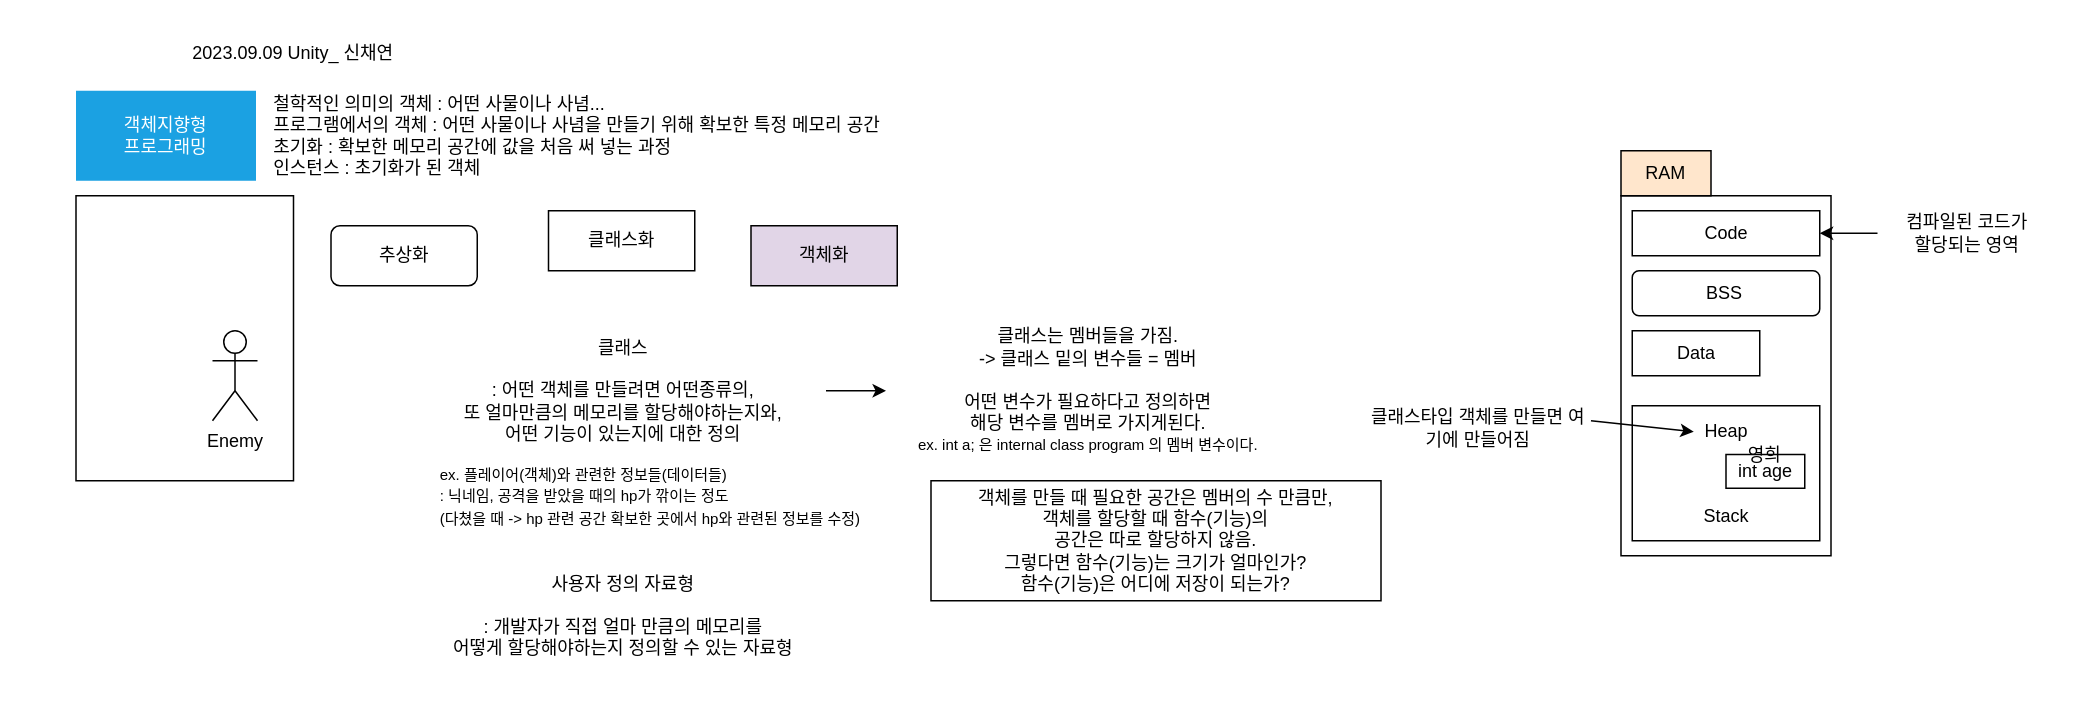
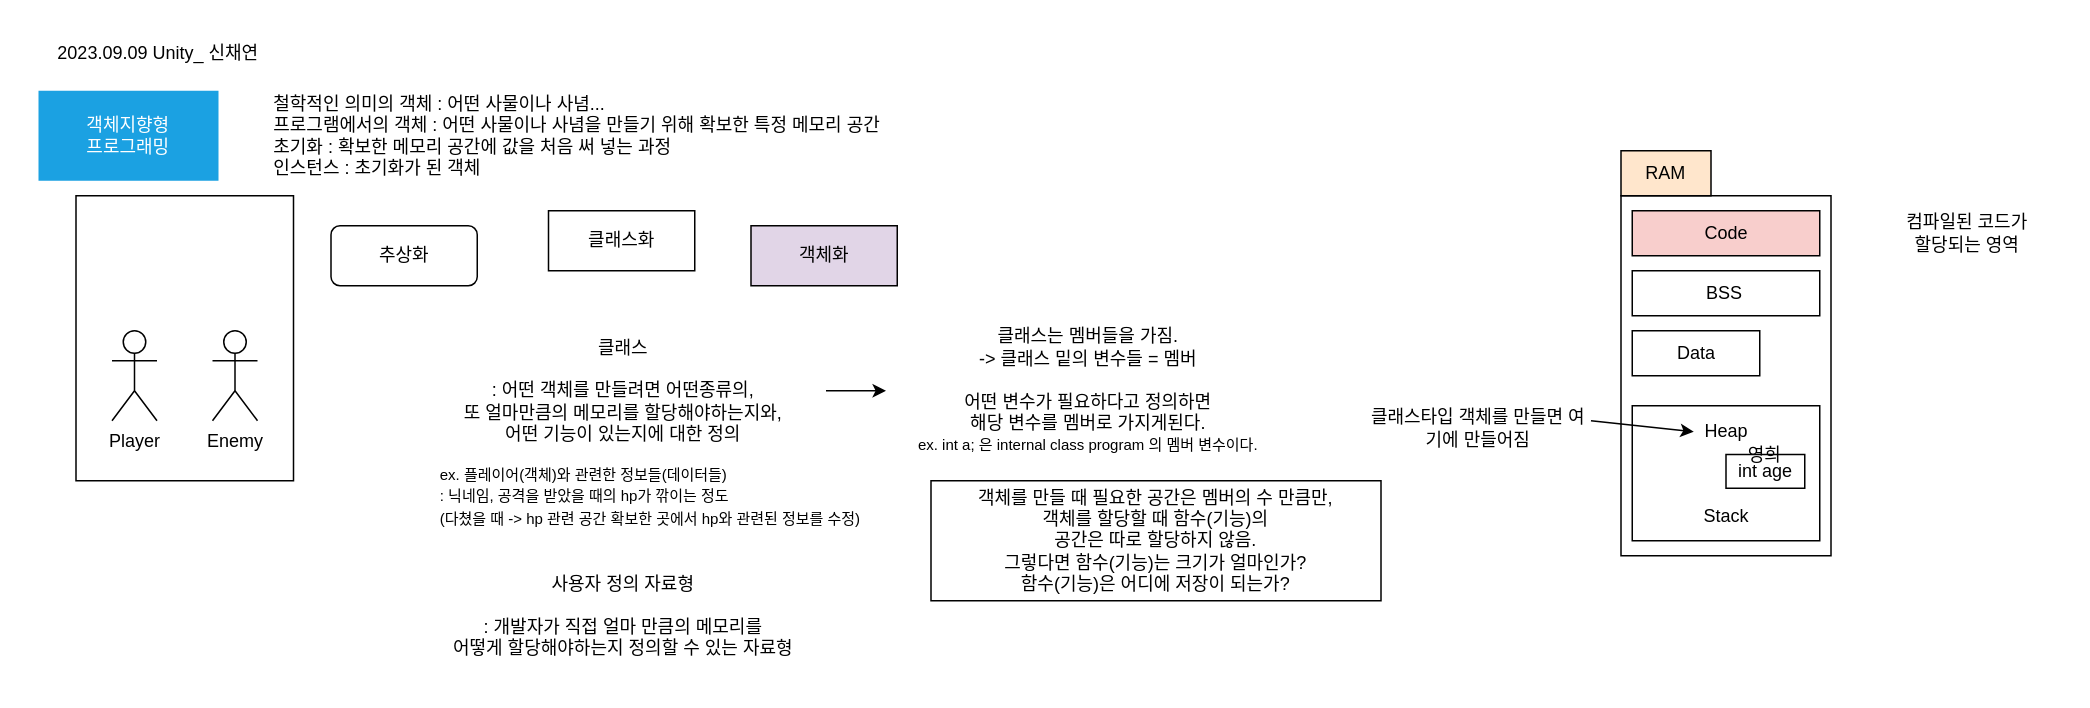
(293, 53) -> (158, 53)
(166, 136) -> (128, 136)
(1726, 233) -> (1726, 233)
(1851, 233) -> none
(1726, 293) -> (1726, 293)
none -> (134, 376)
